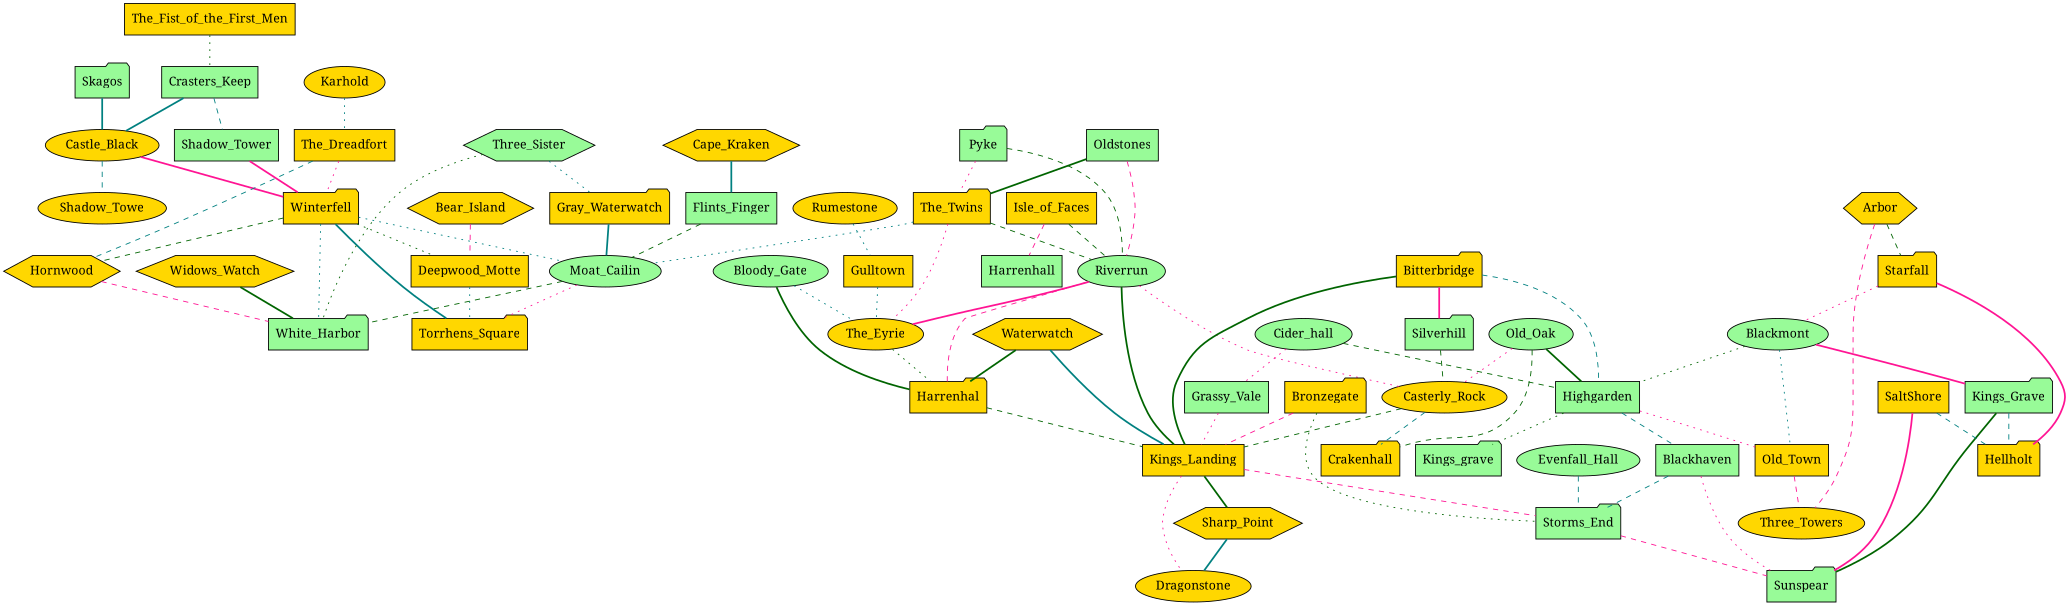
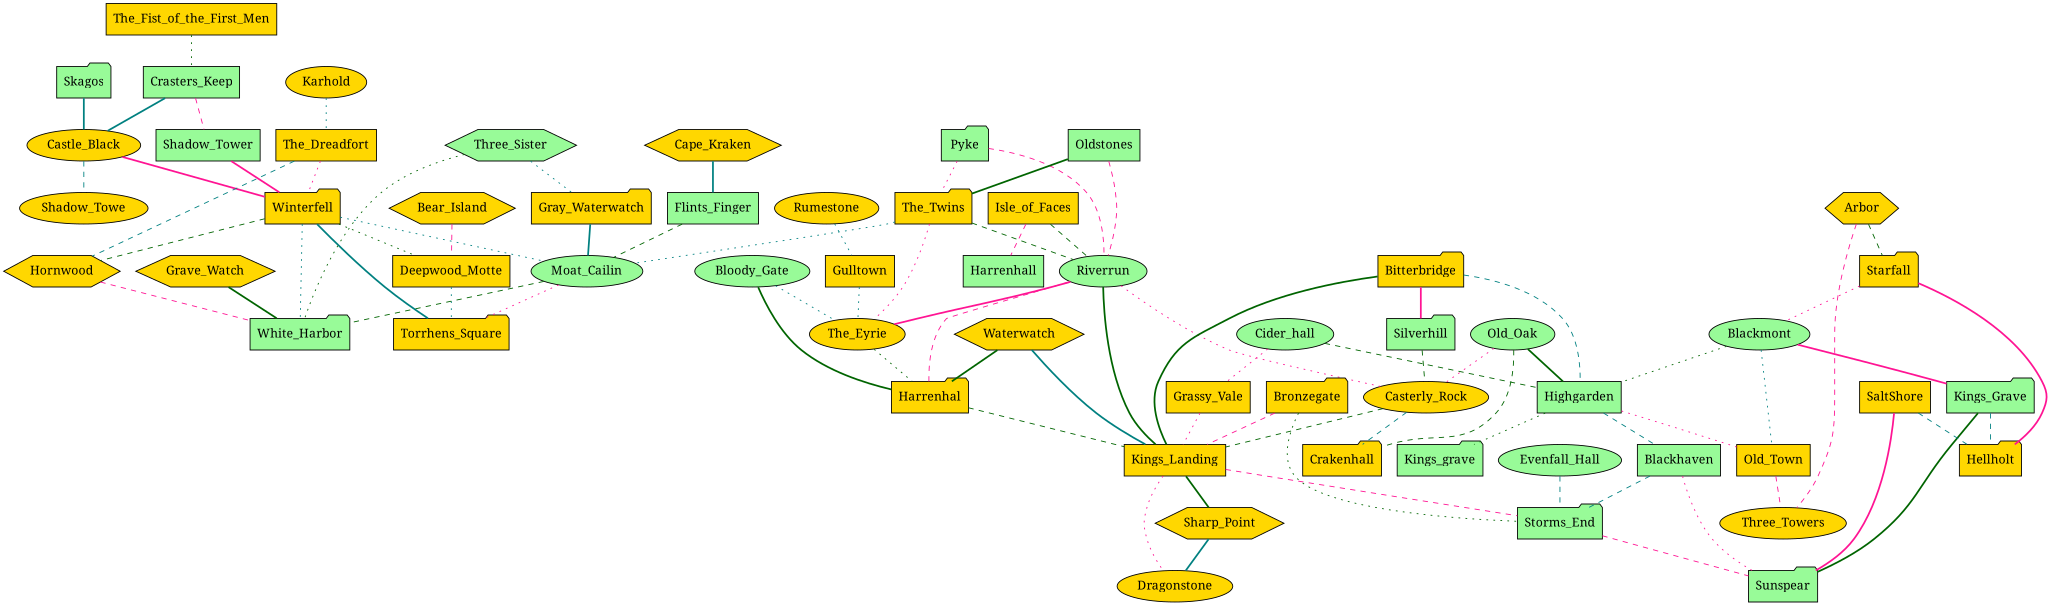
(218, 114) -> (200, 114)
(1089, 178) -> (1071, 178)
(215, 271) -> (205, 271)
(1227, 397) -> (1208, 397)
